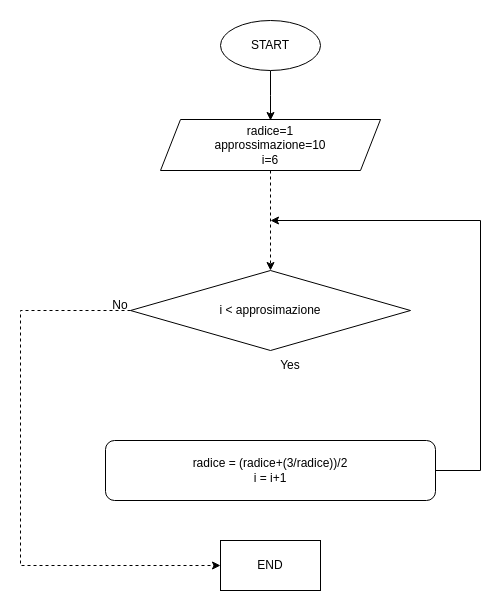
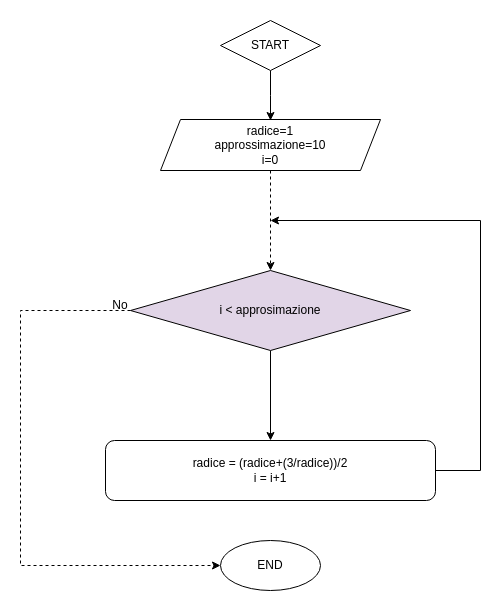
(271, 46) -> (271, 46)
(271, 146) -> (271, 146)
(271, 311) -> (271, 311)
(291, 366) -> none
none -> (271, 392)
(271, 566) -> (271, 566)
